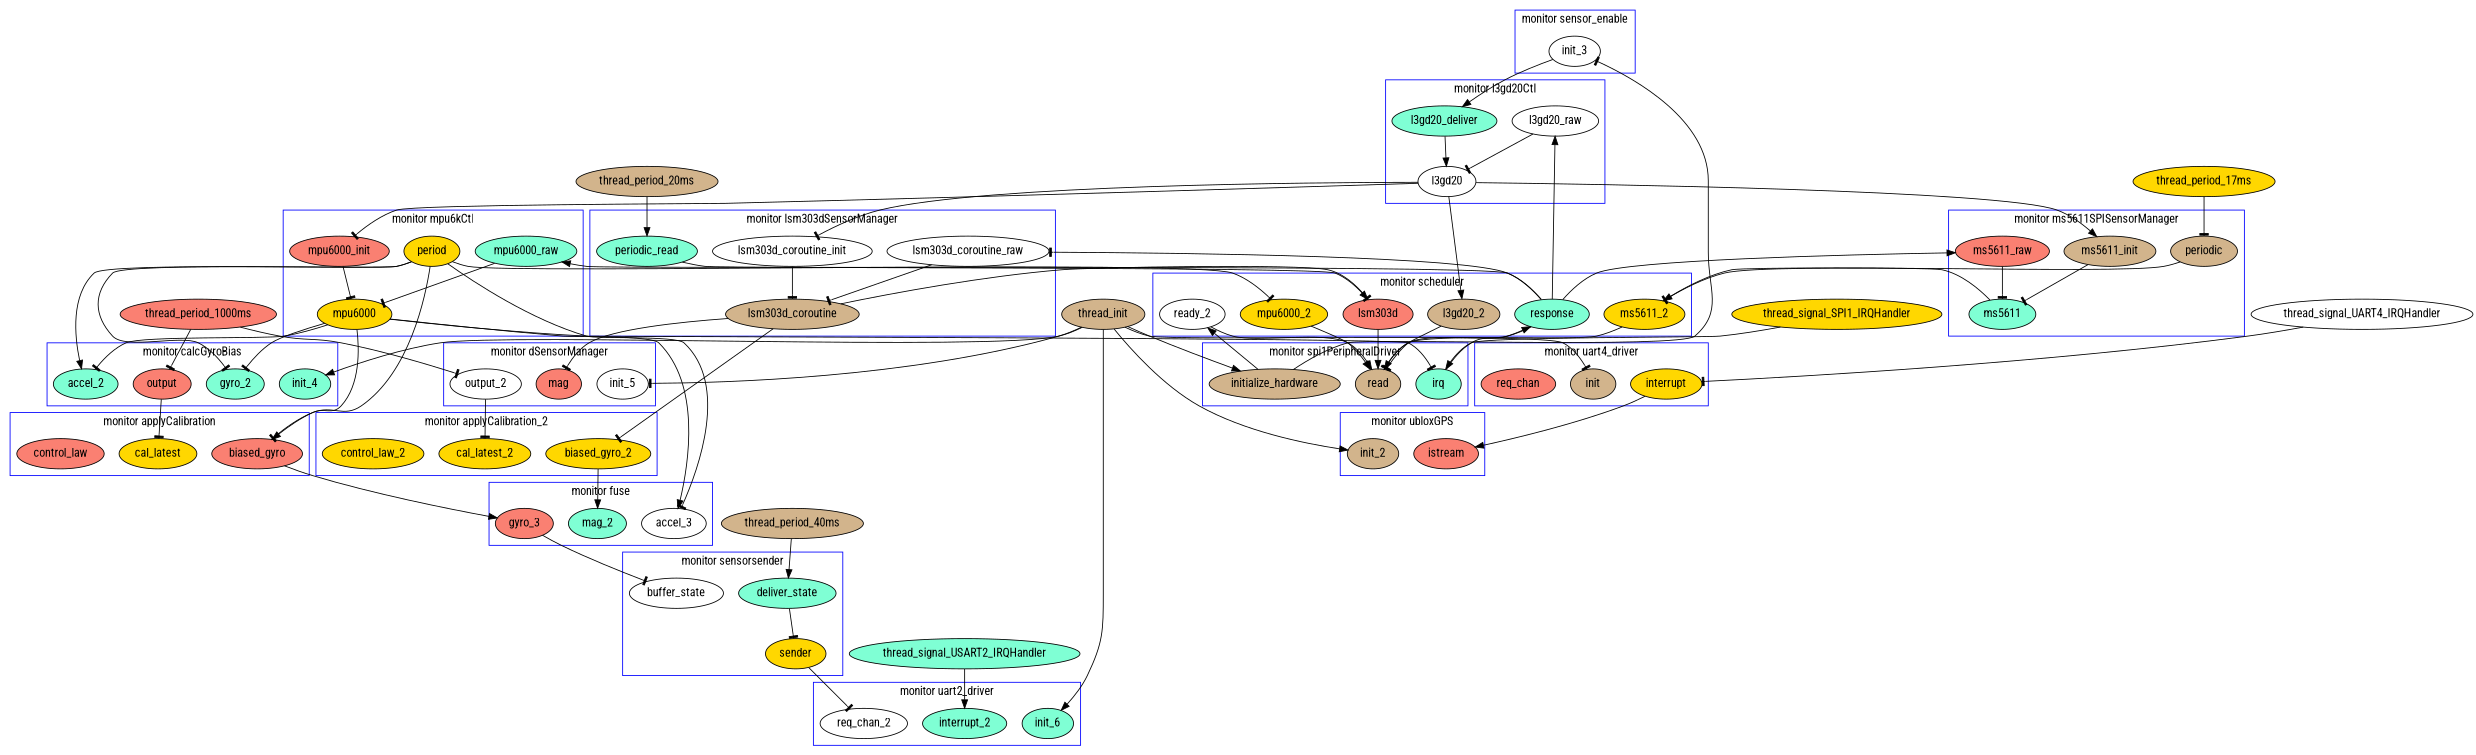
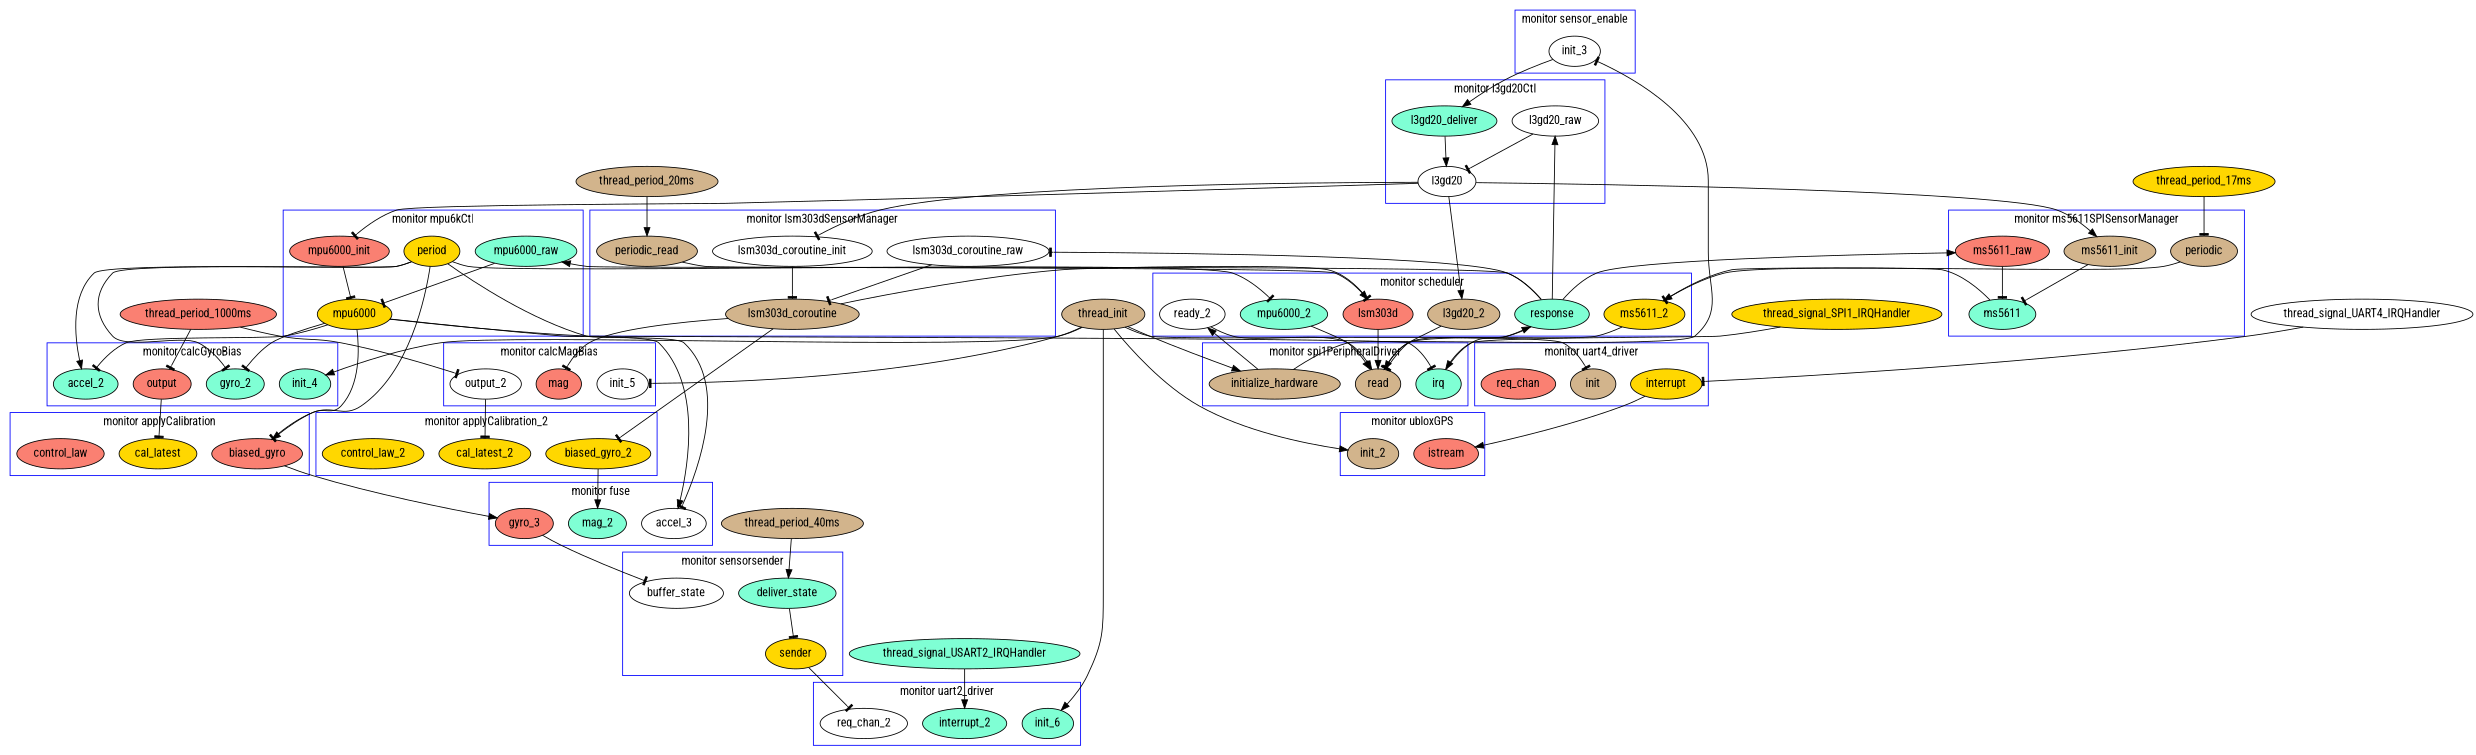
(647, 251) -> (647, 251)
(1284, 314) -> (1284, 314)
(550, 352) -> (550, 352)
